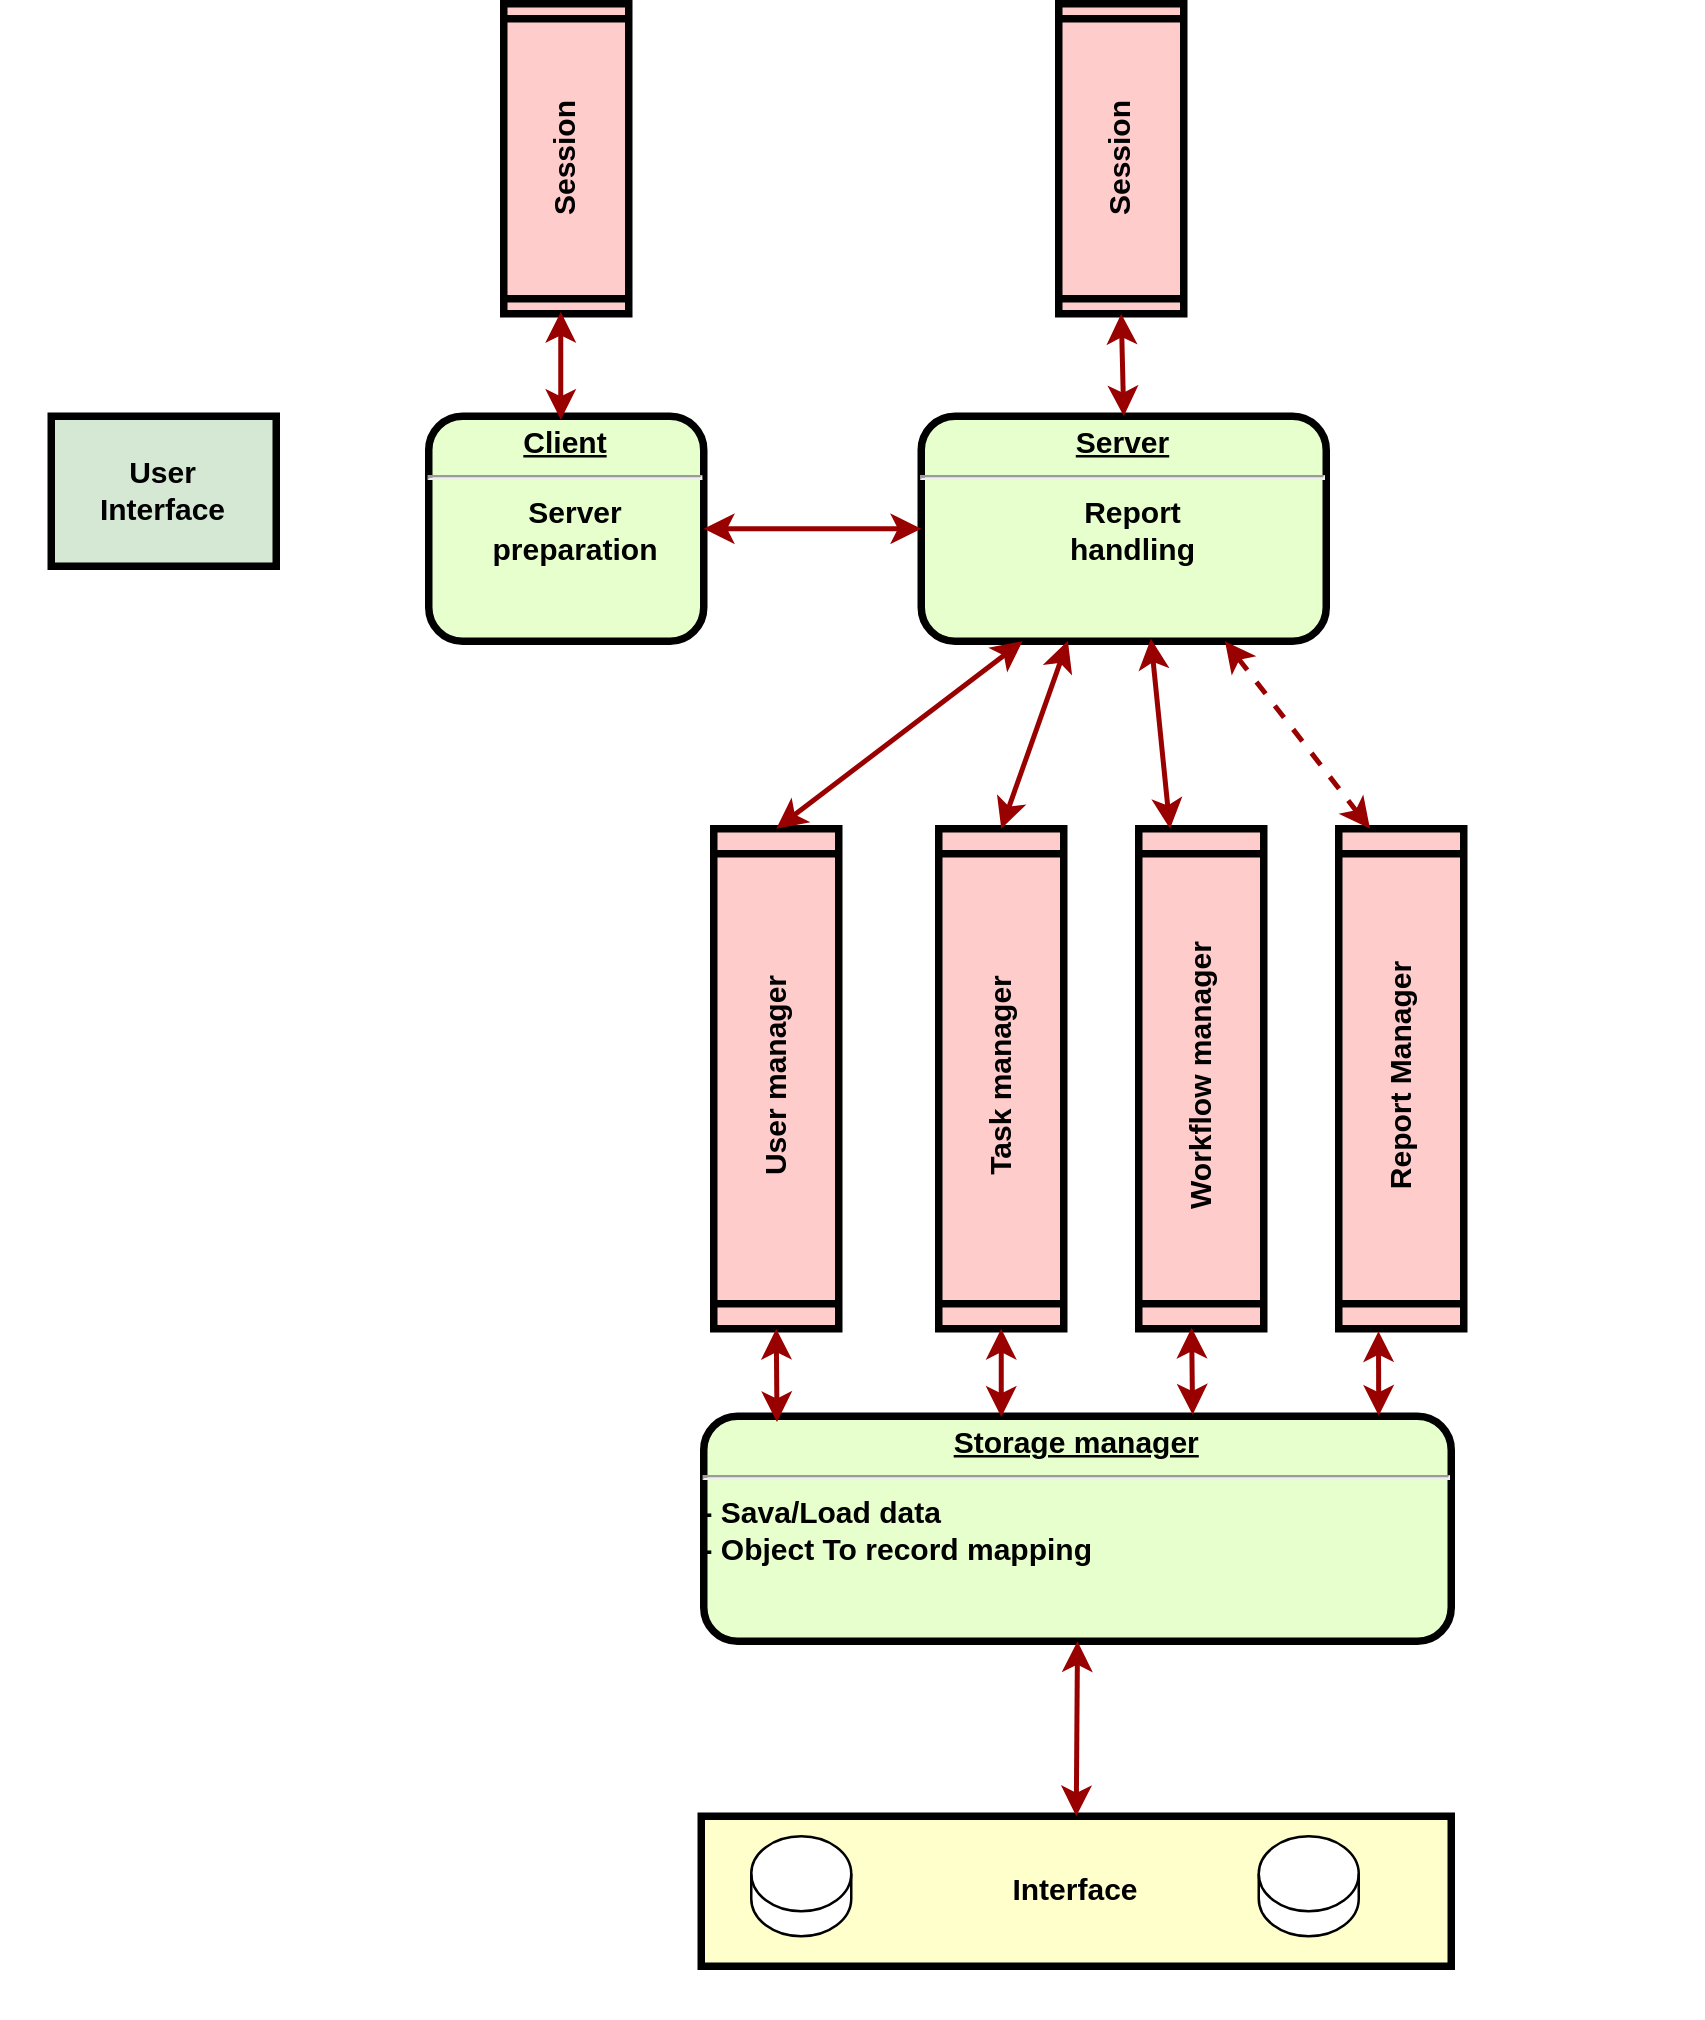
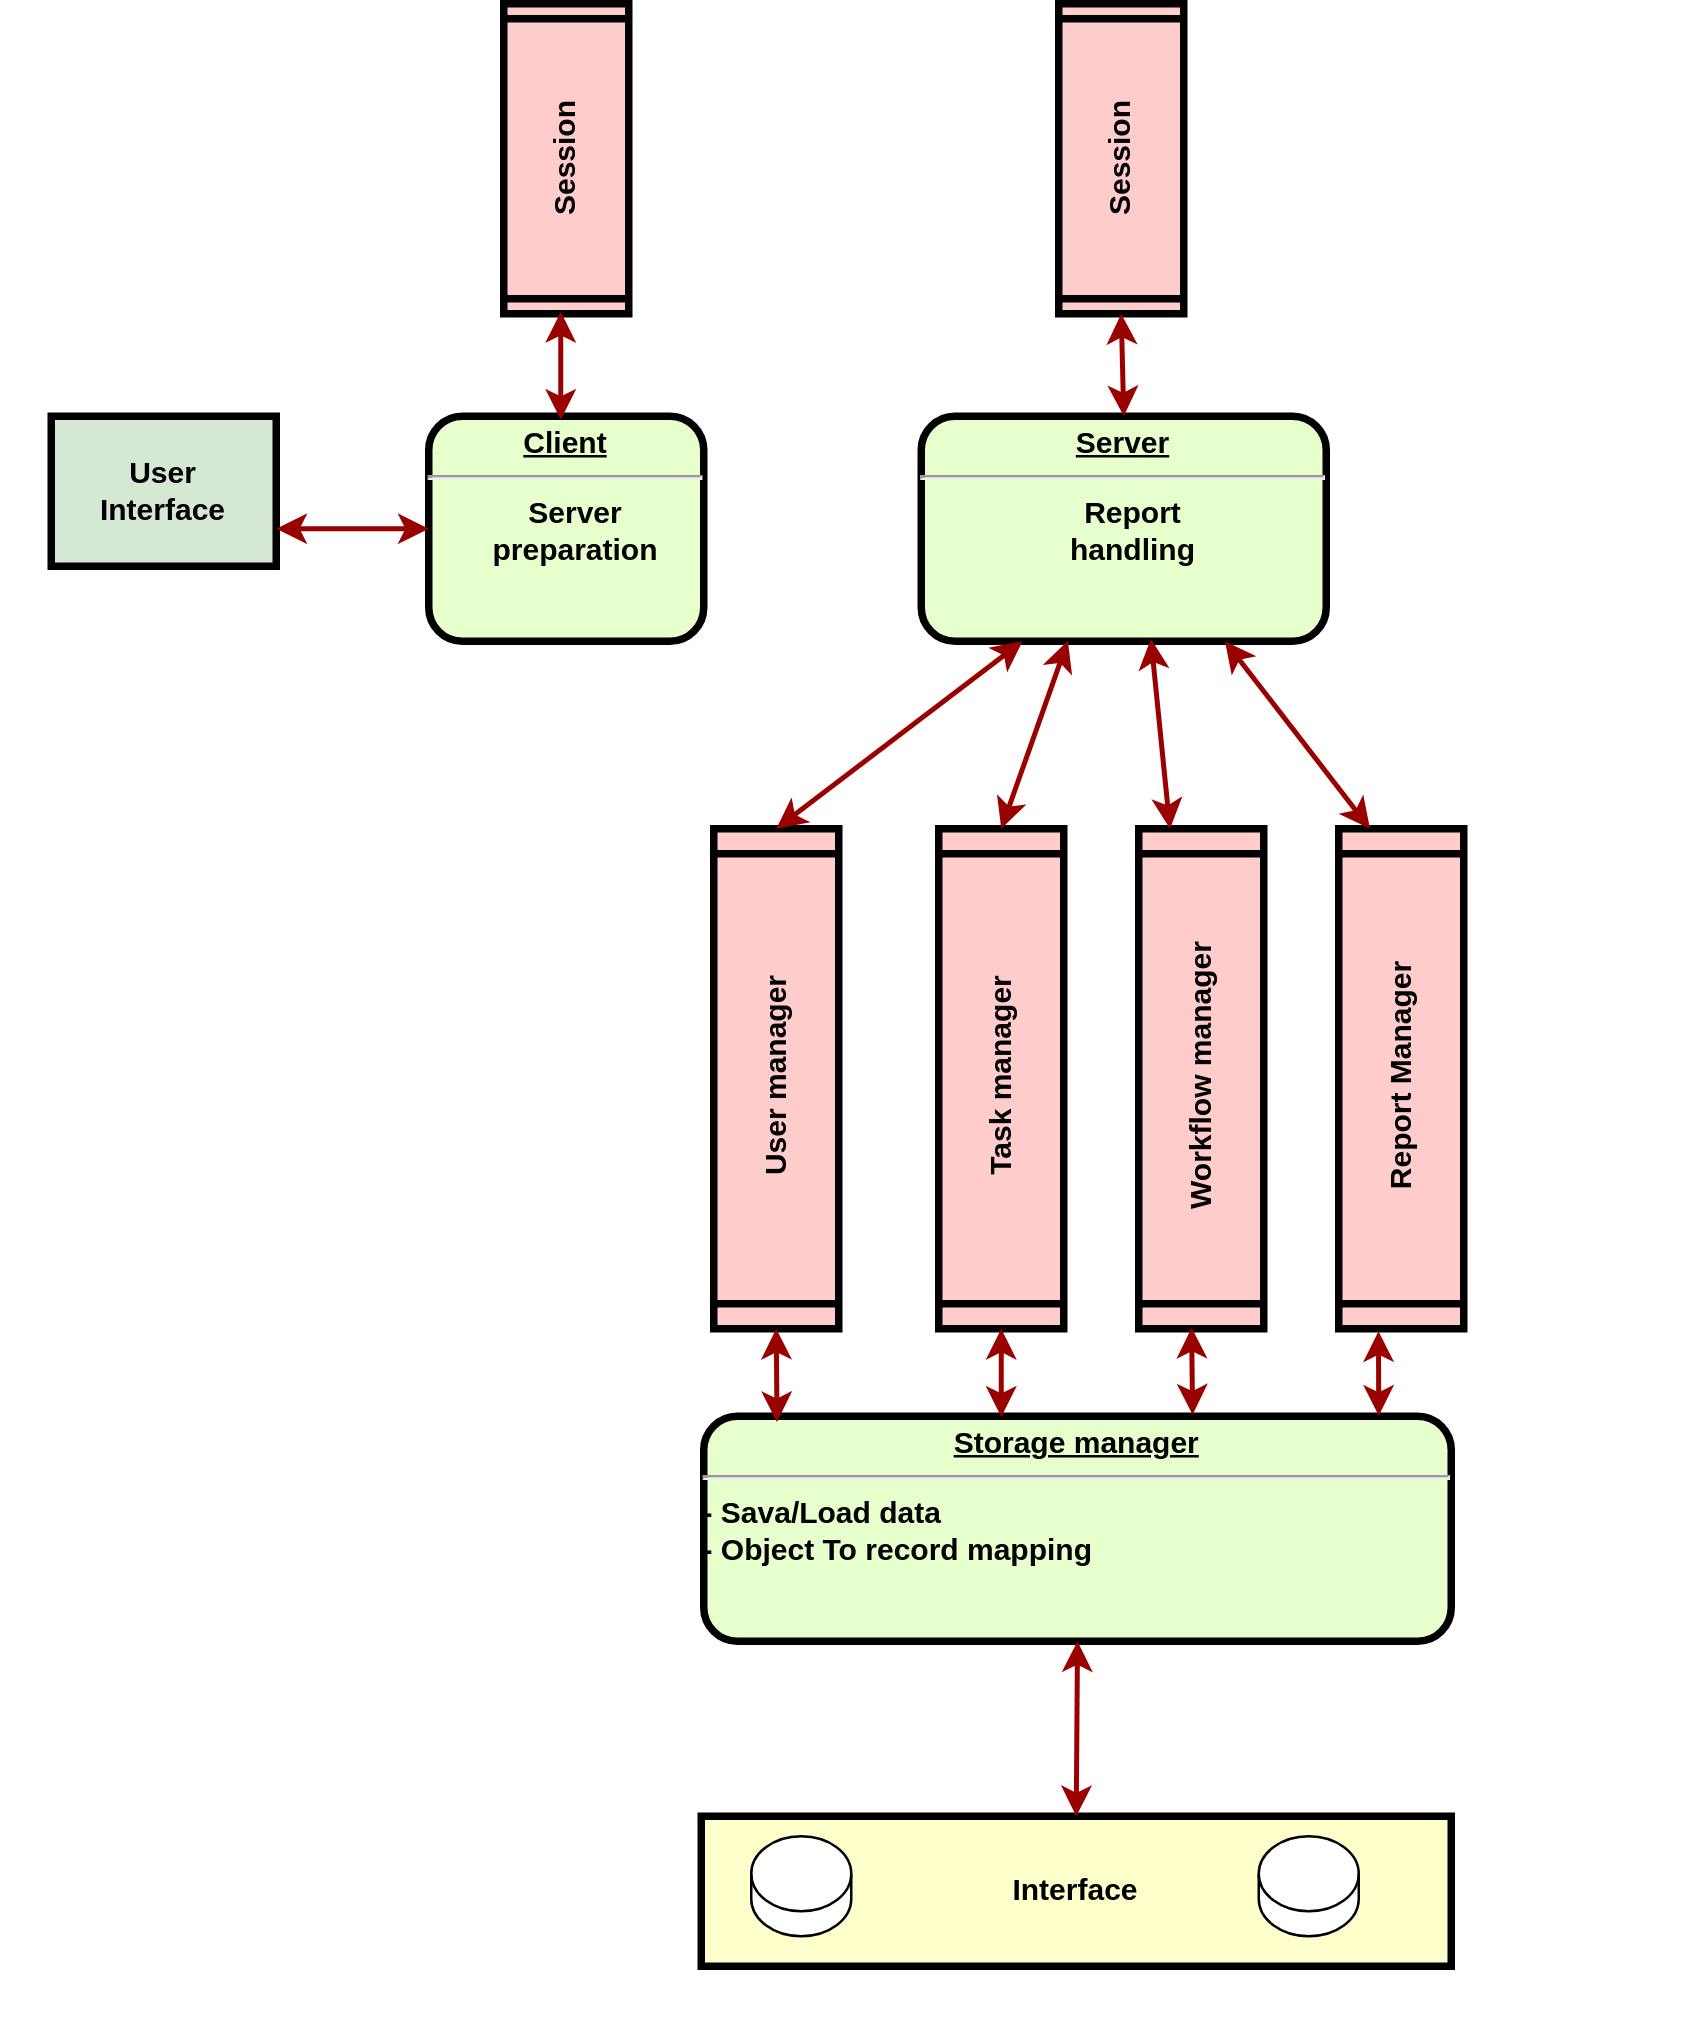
none -> (352, 529)
(813, 529) -> none
(1343, 794) -> (1343, 794)
